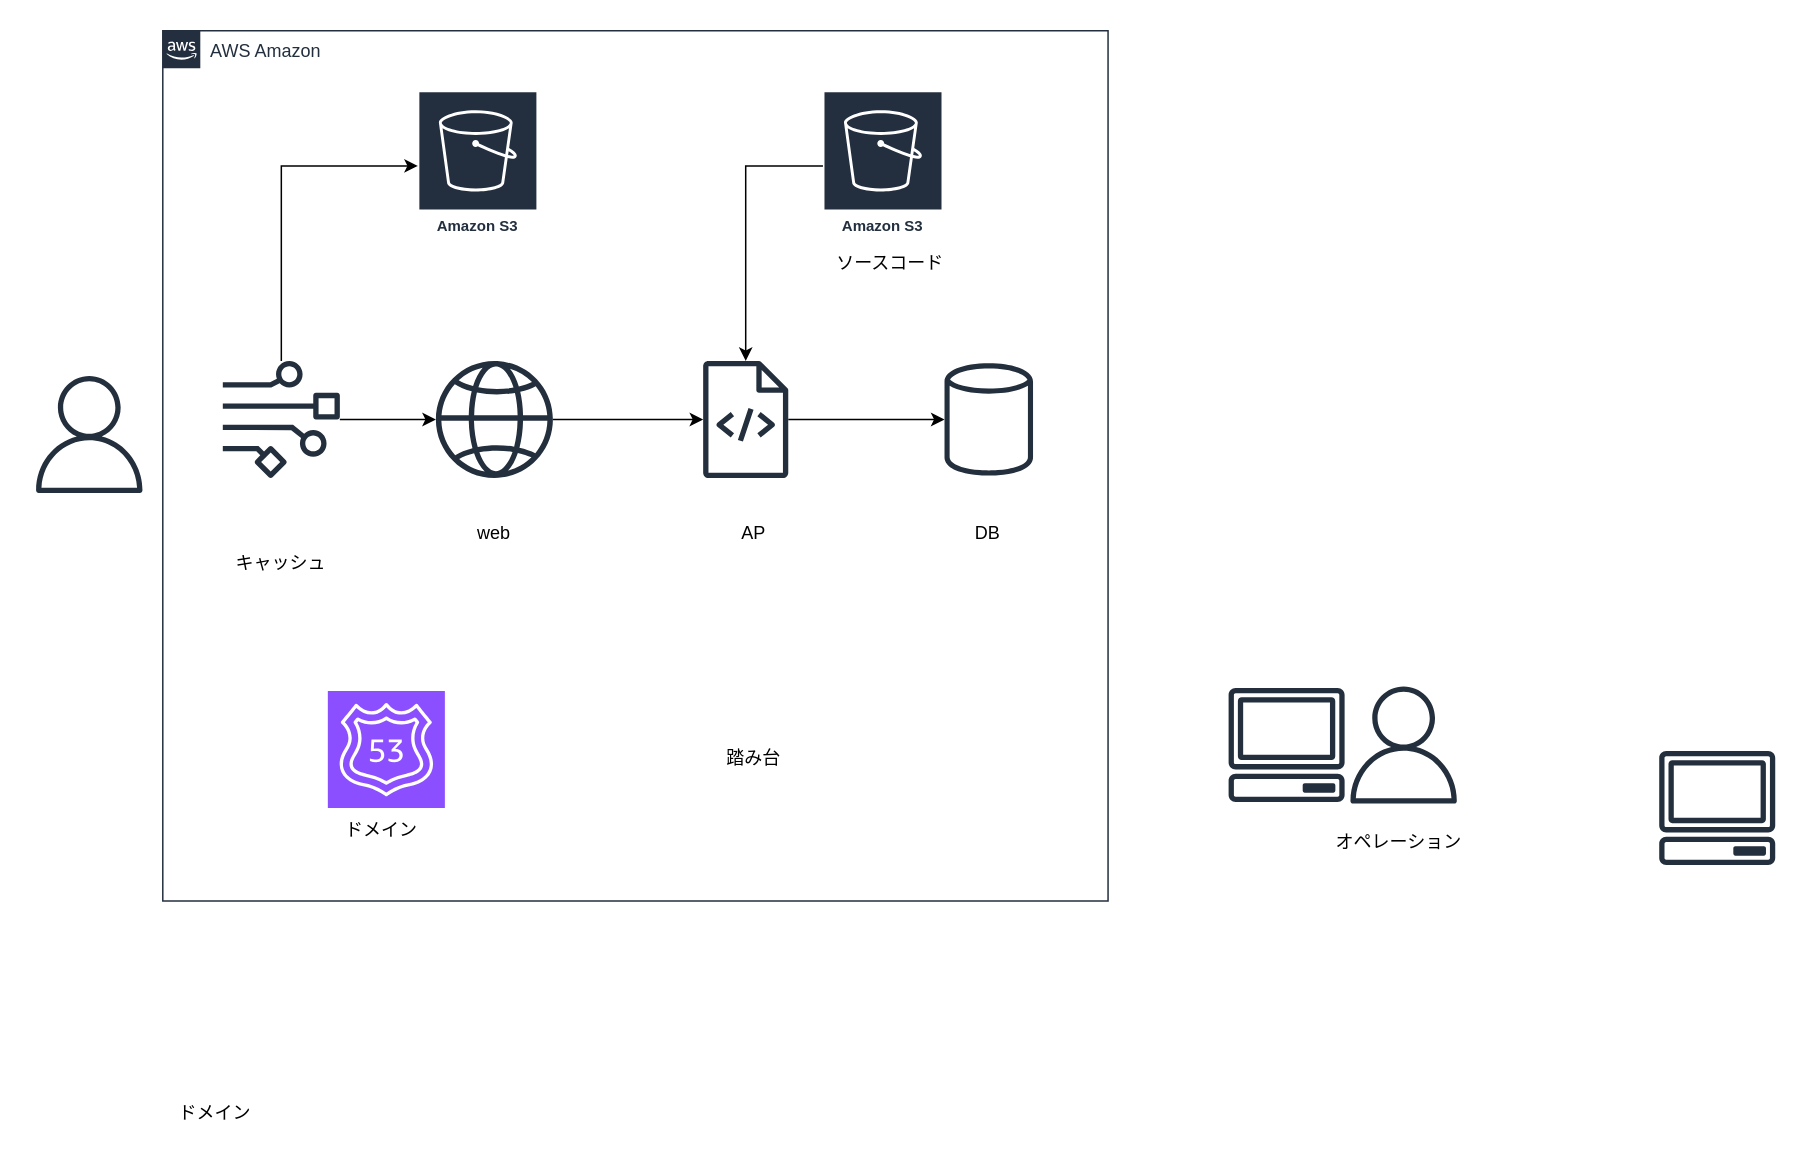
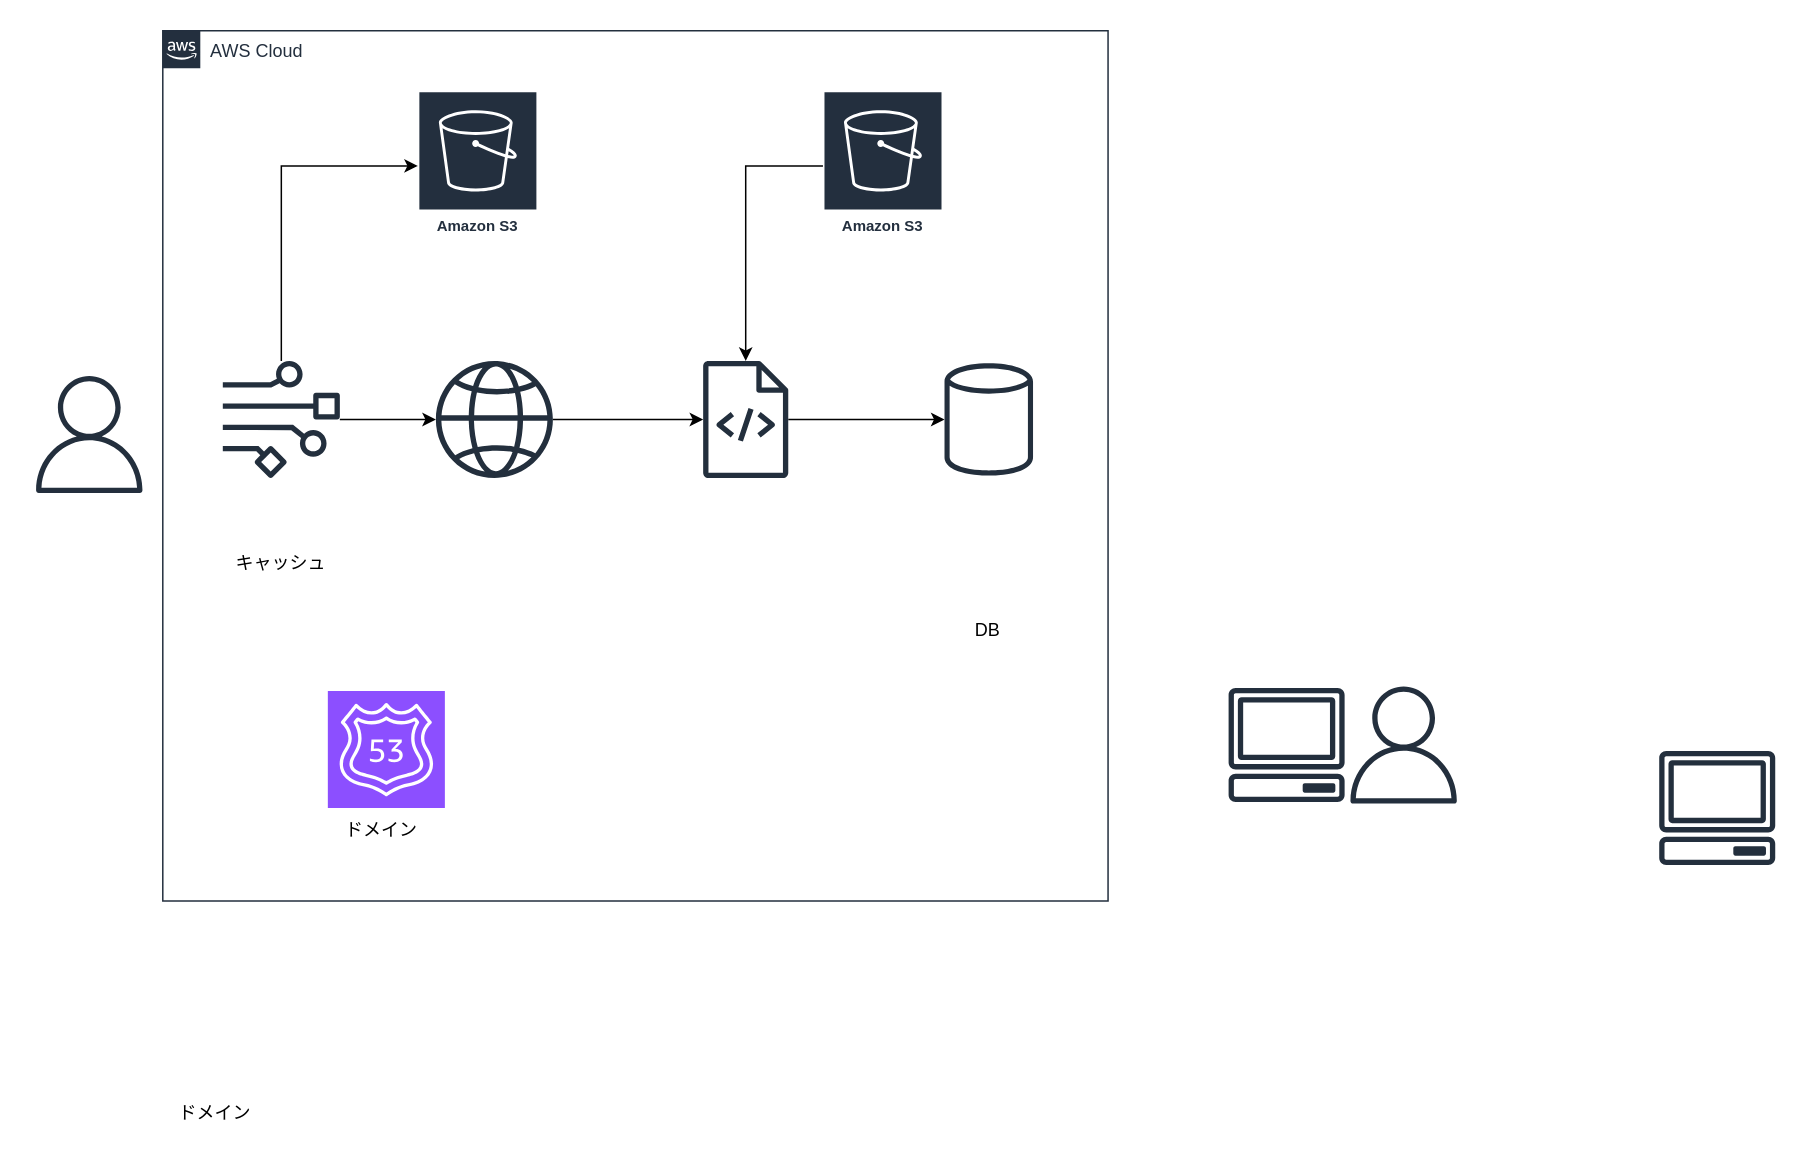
(259, 52) -> (251, 52)
(890, 263) -> none
(494, 533) -> none
(754, 533) -> none
(988, 533) -> (988, 631)
(754, 758) -> none
(1399, 842) -> none
